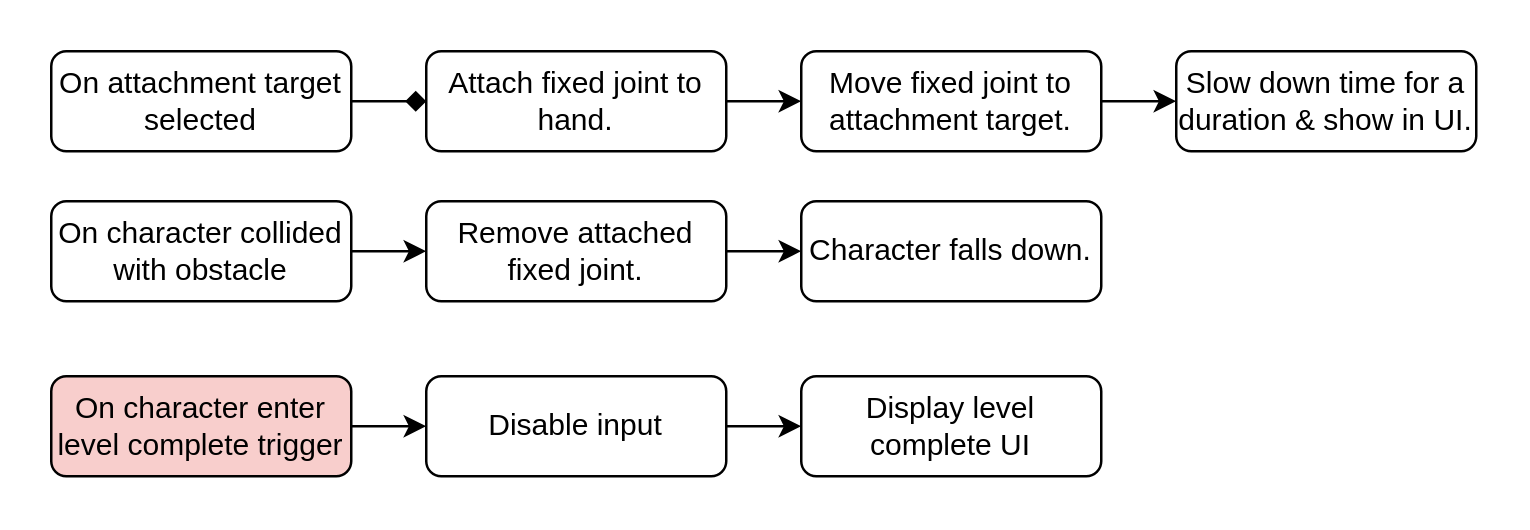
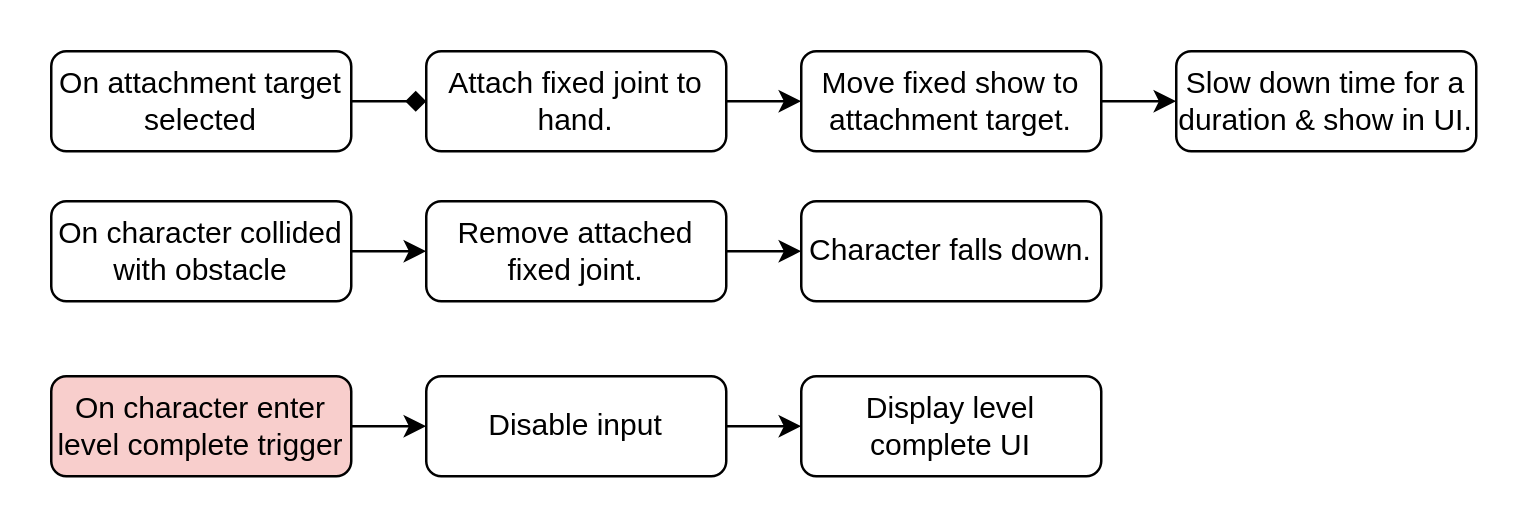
(951, 101) -> (951, 101)
